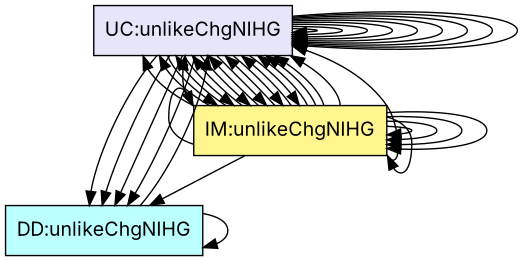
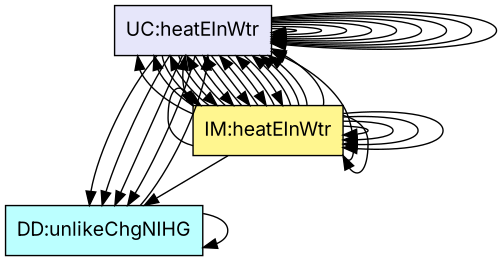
(193, 31) -> (193, 31)
(290, 131) -> (268, 131)
